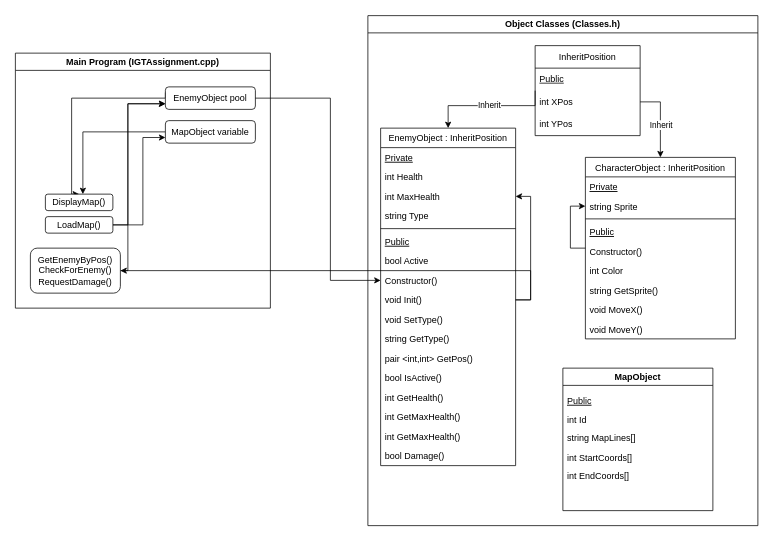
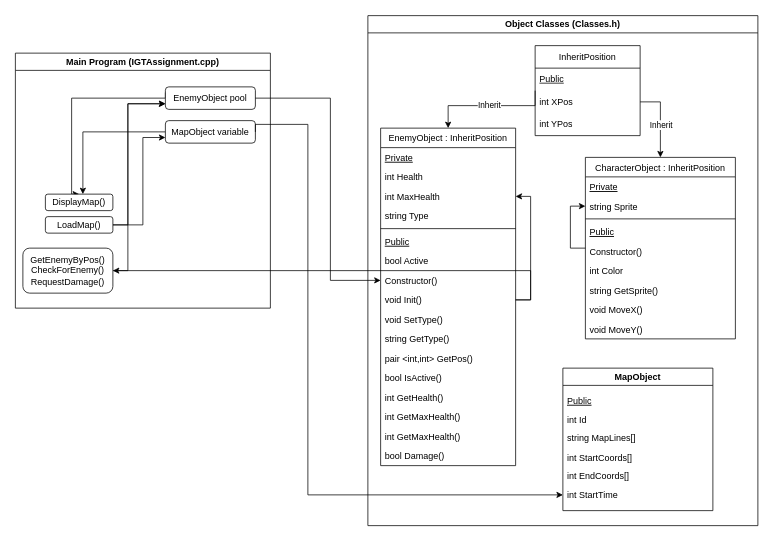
none -> (282, 124)
(75, 270) -> (68, 270)
none -> (638, 495)
